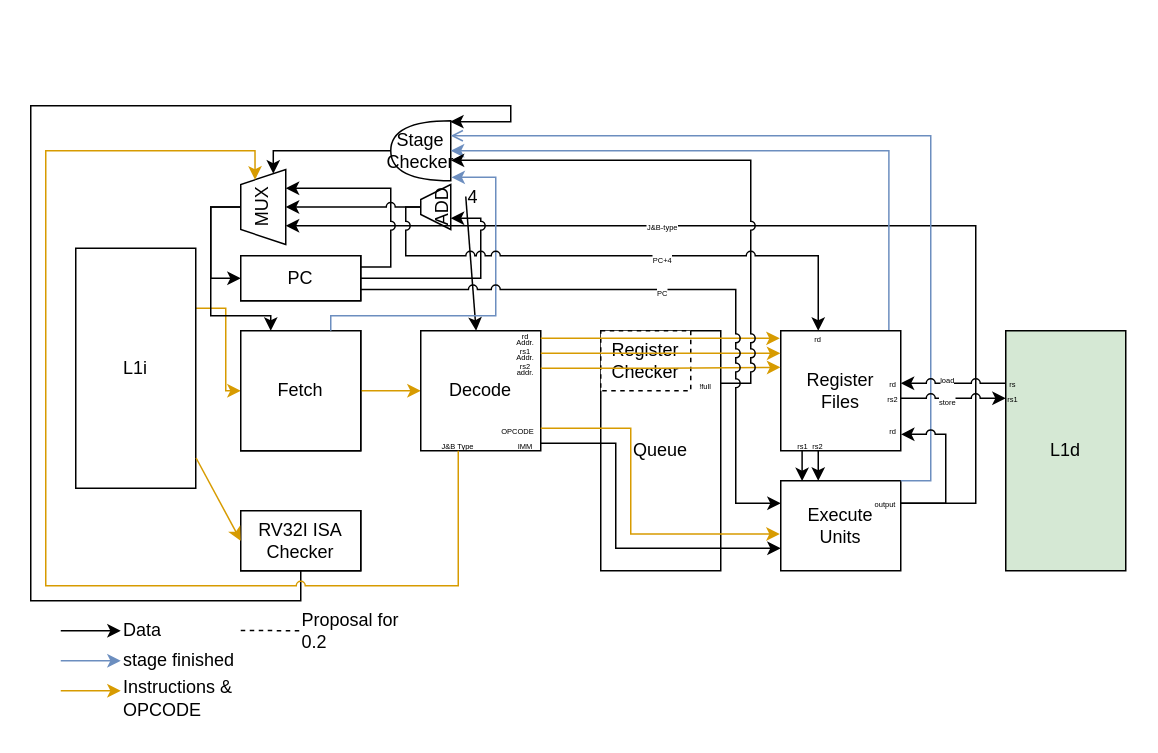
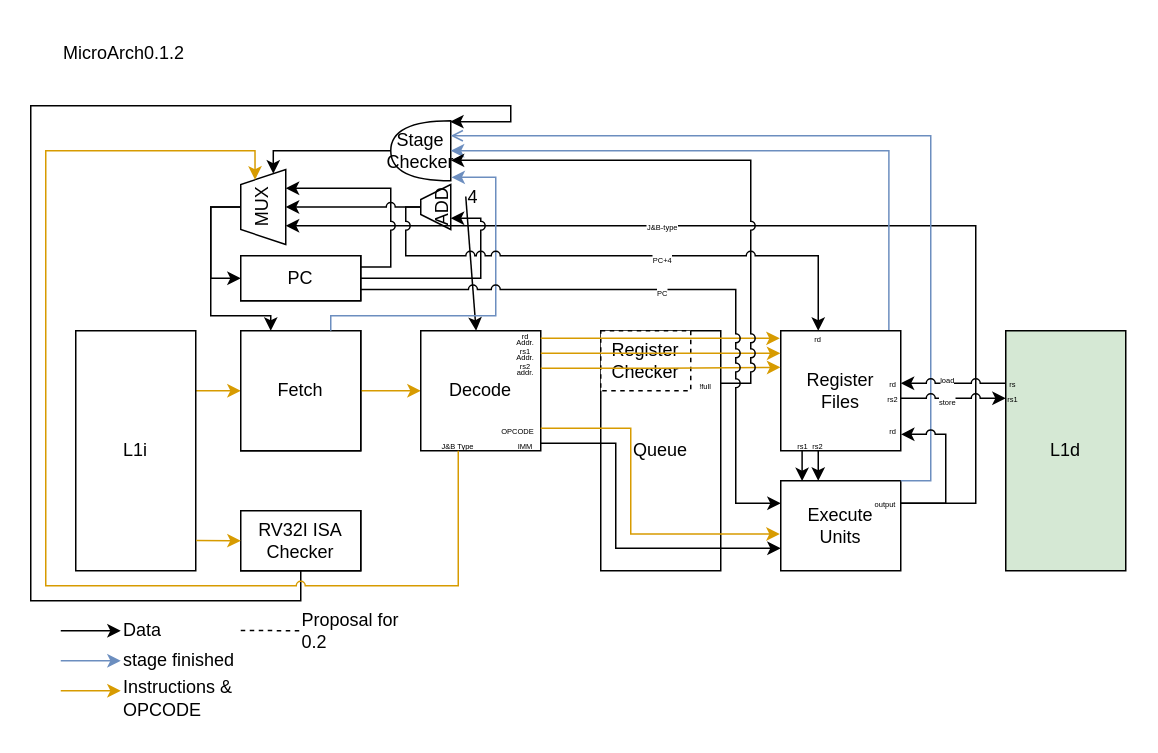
none -> (151, 53)
(136, 368) -> (136, 451)
